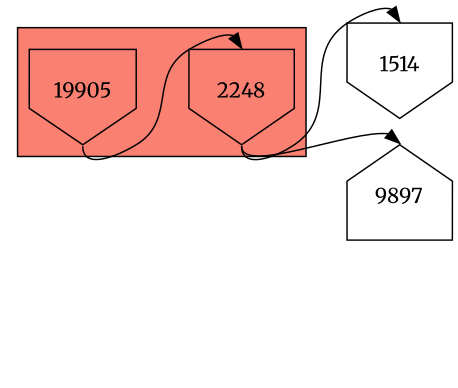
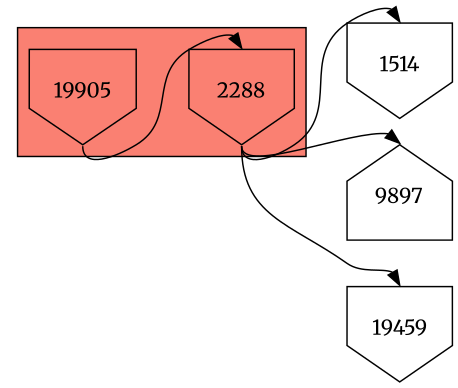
(242, 92) -> (242, 92)
none -> (400, 329)
